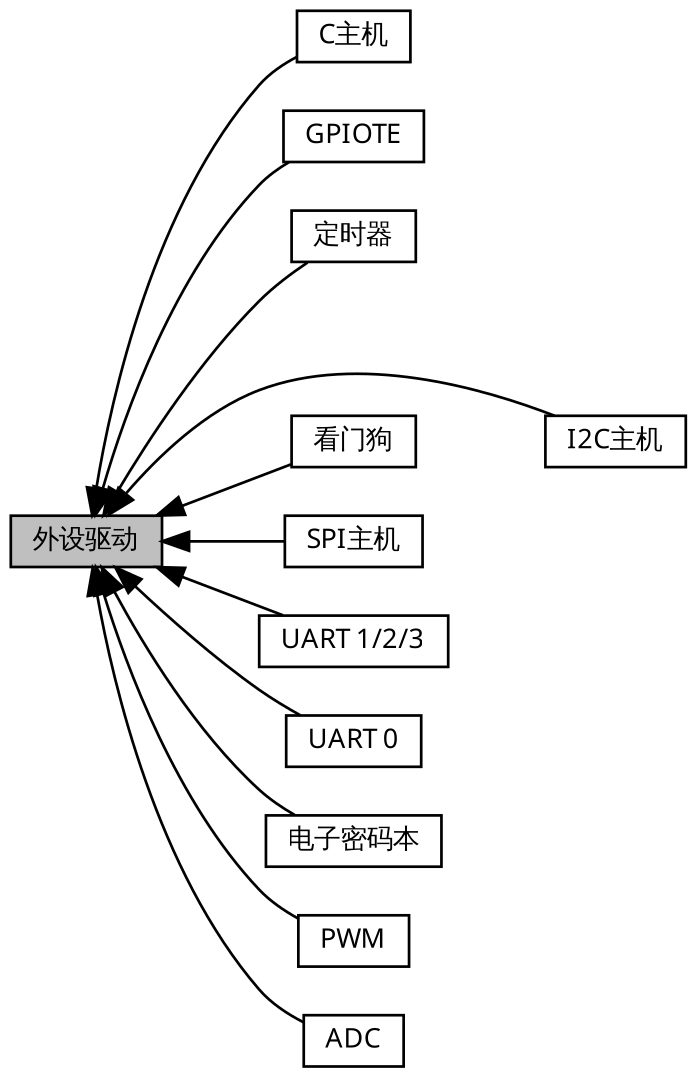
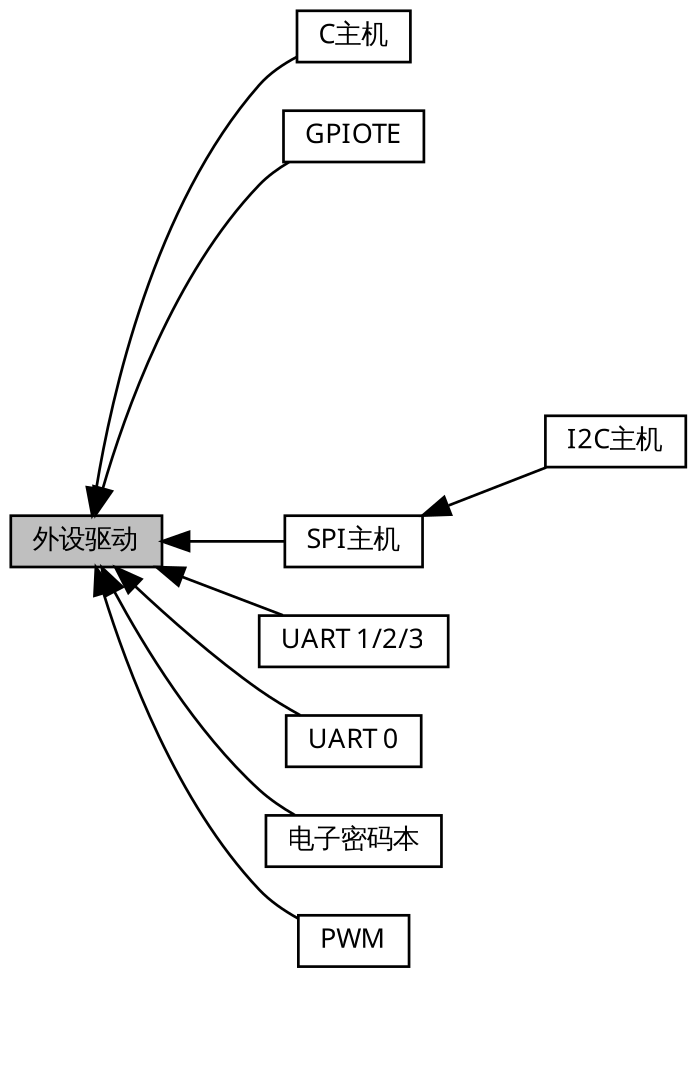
(354, 236) -> none
(324, 376) -> (497, 486)
(354, 441) -> none
(354, 1041) -> none
